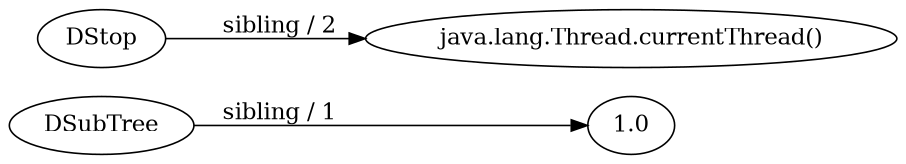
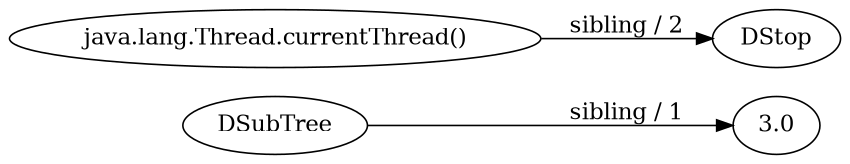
(257, 39) -> (619, 39)
(631, 125) -> (777, 125)
